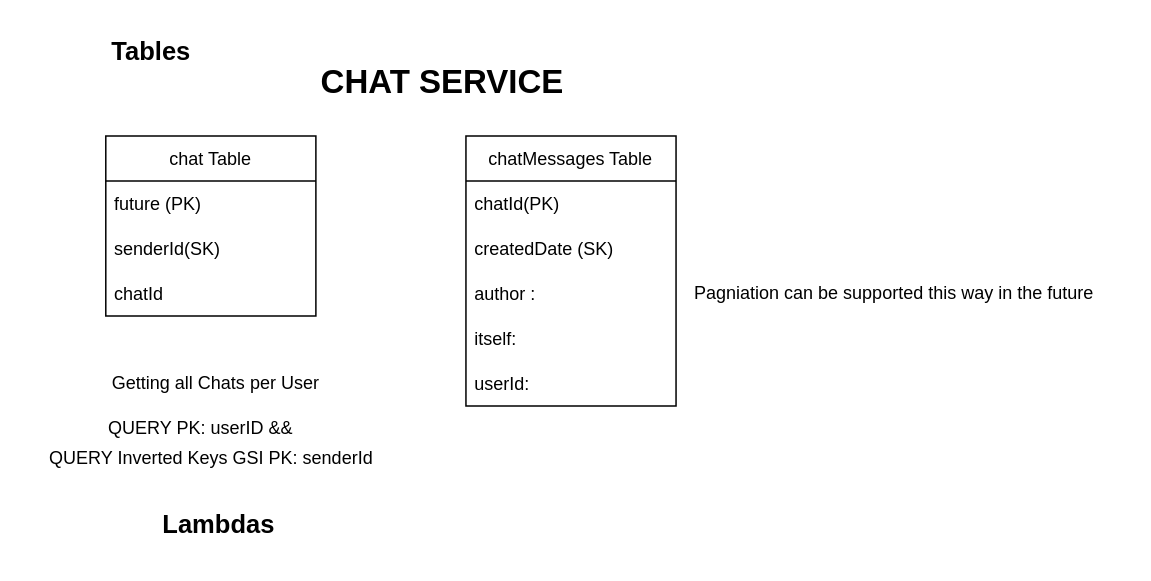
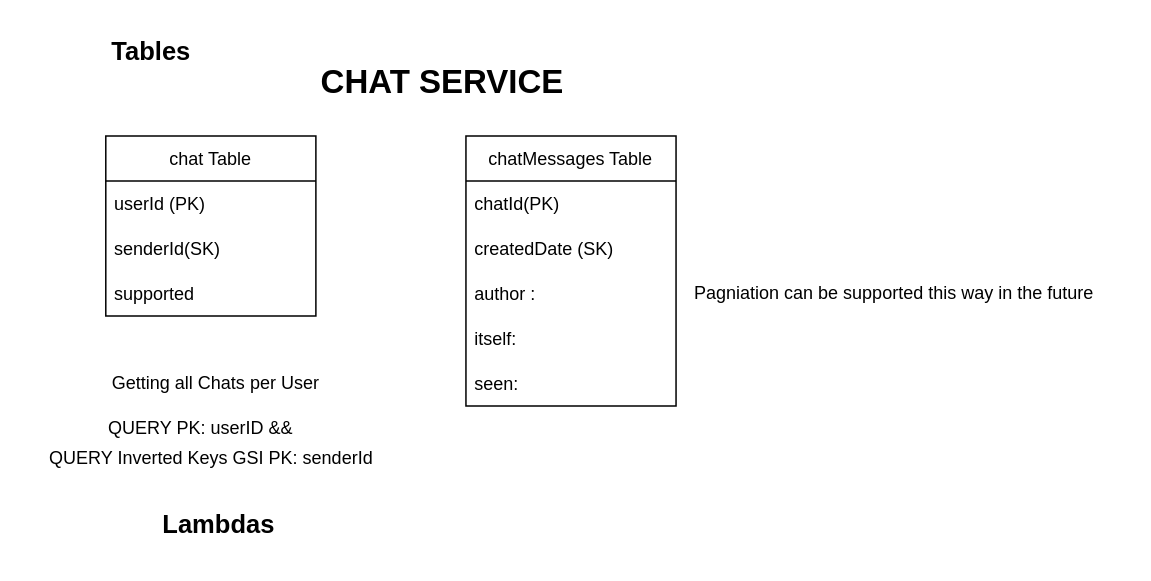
(167, 204) -> (167, 204)
(144, 294) -> (159, 294)
(507, 384) -> (497, 384)
